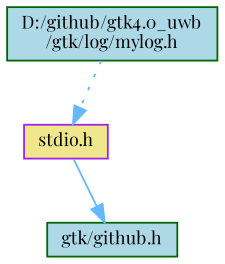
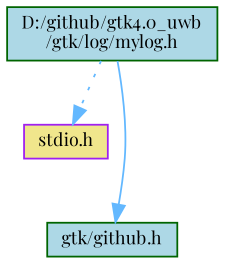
(85, 183) -> (125, 133)
